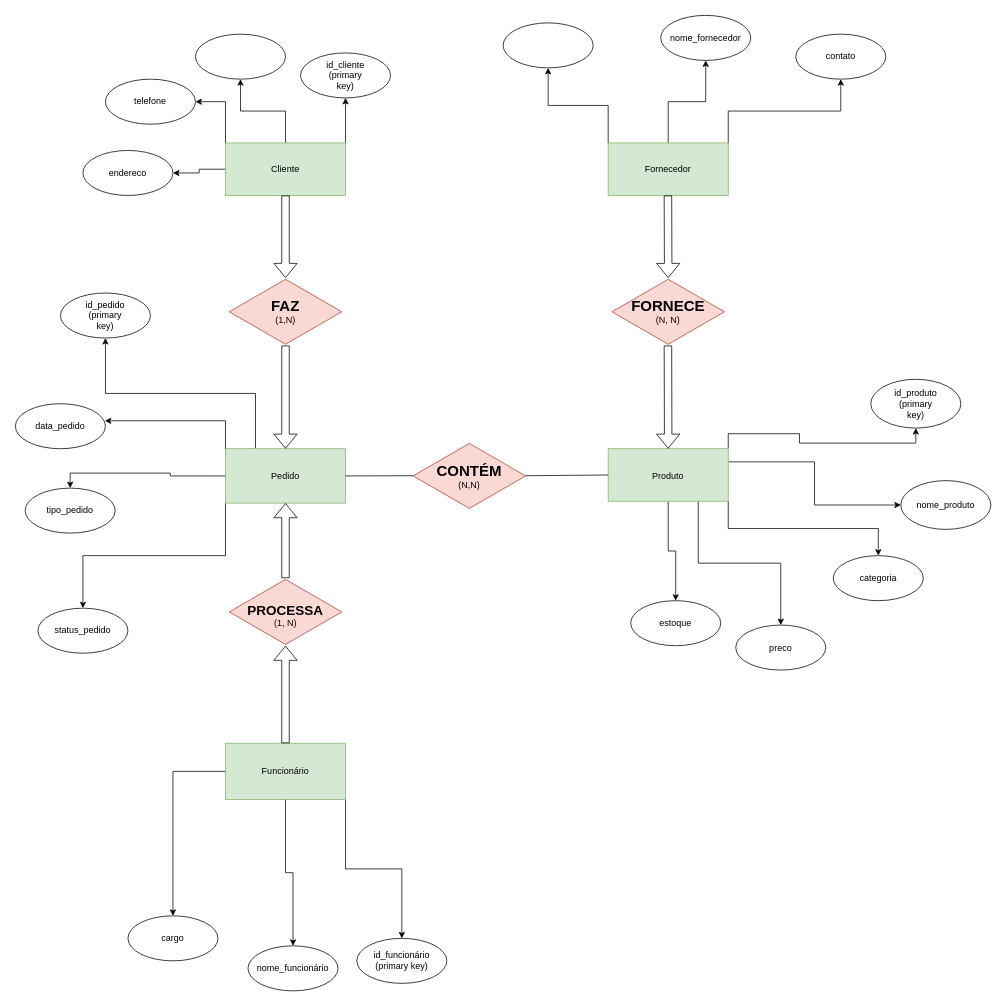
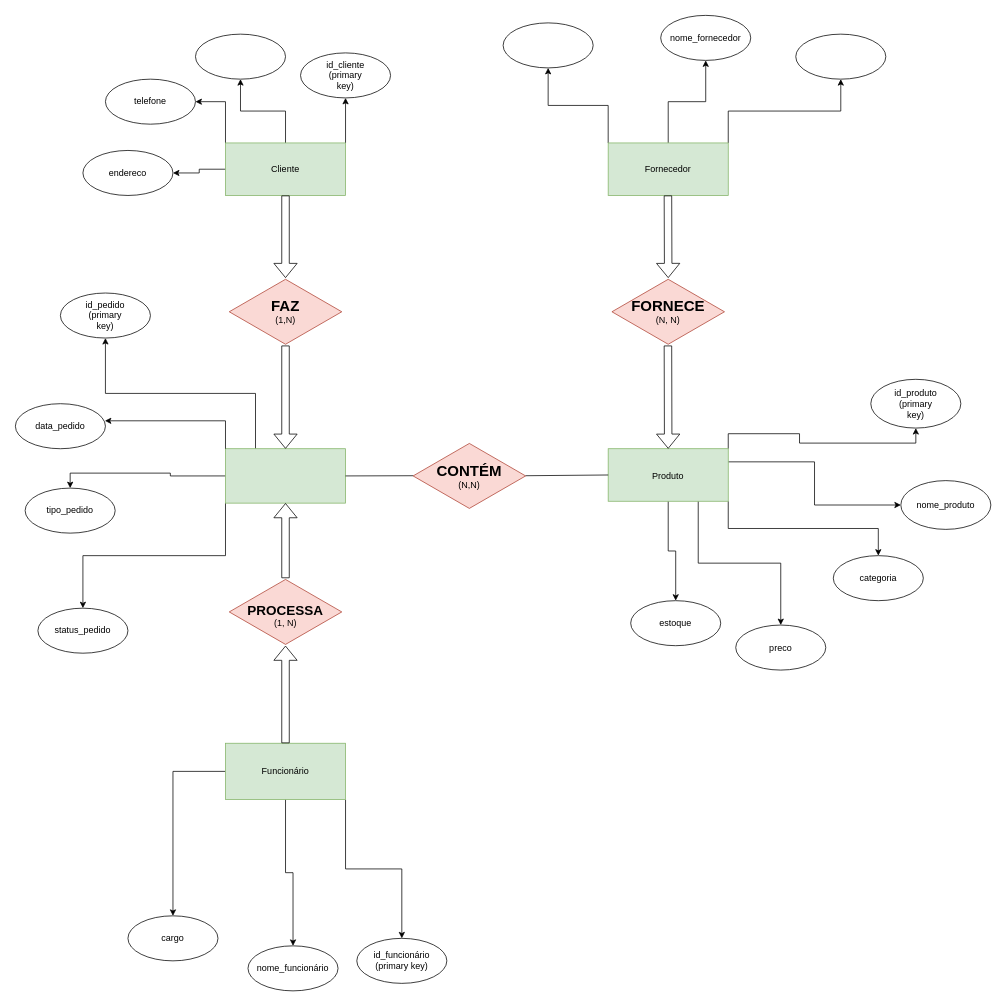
(840, 57) -> none
(285, 476) -> none
